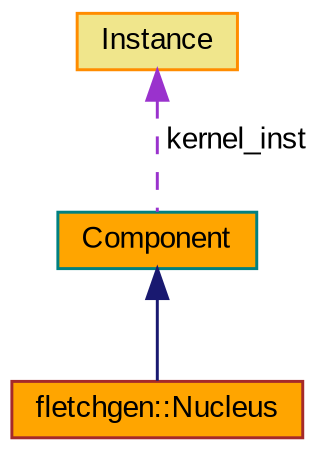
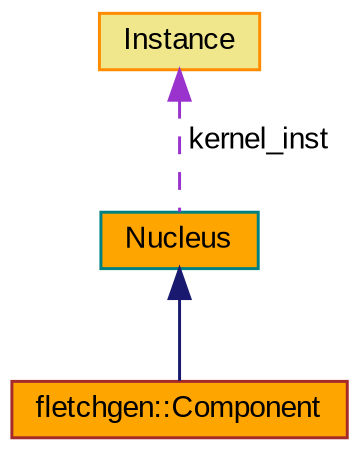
(157, 240) -> (180, 240)
(157, 410) -> (180, 410)
